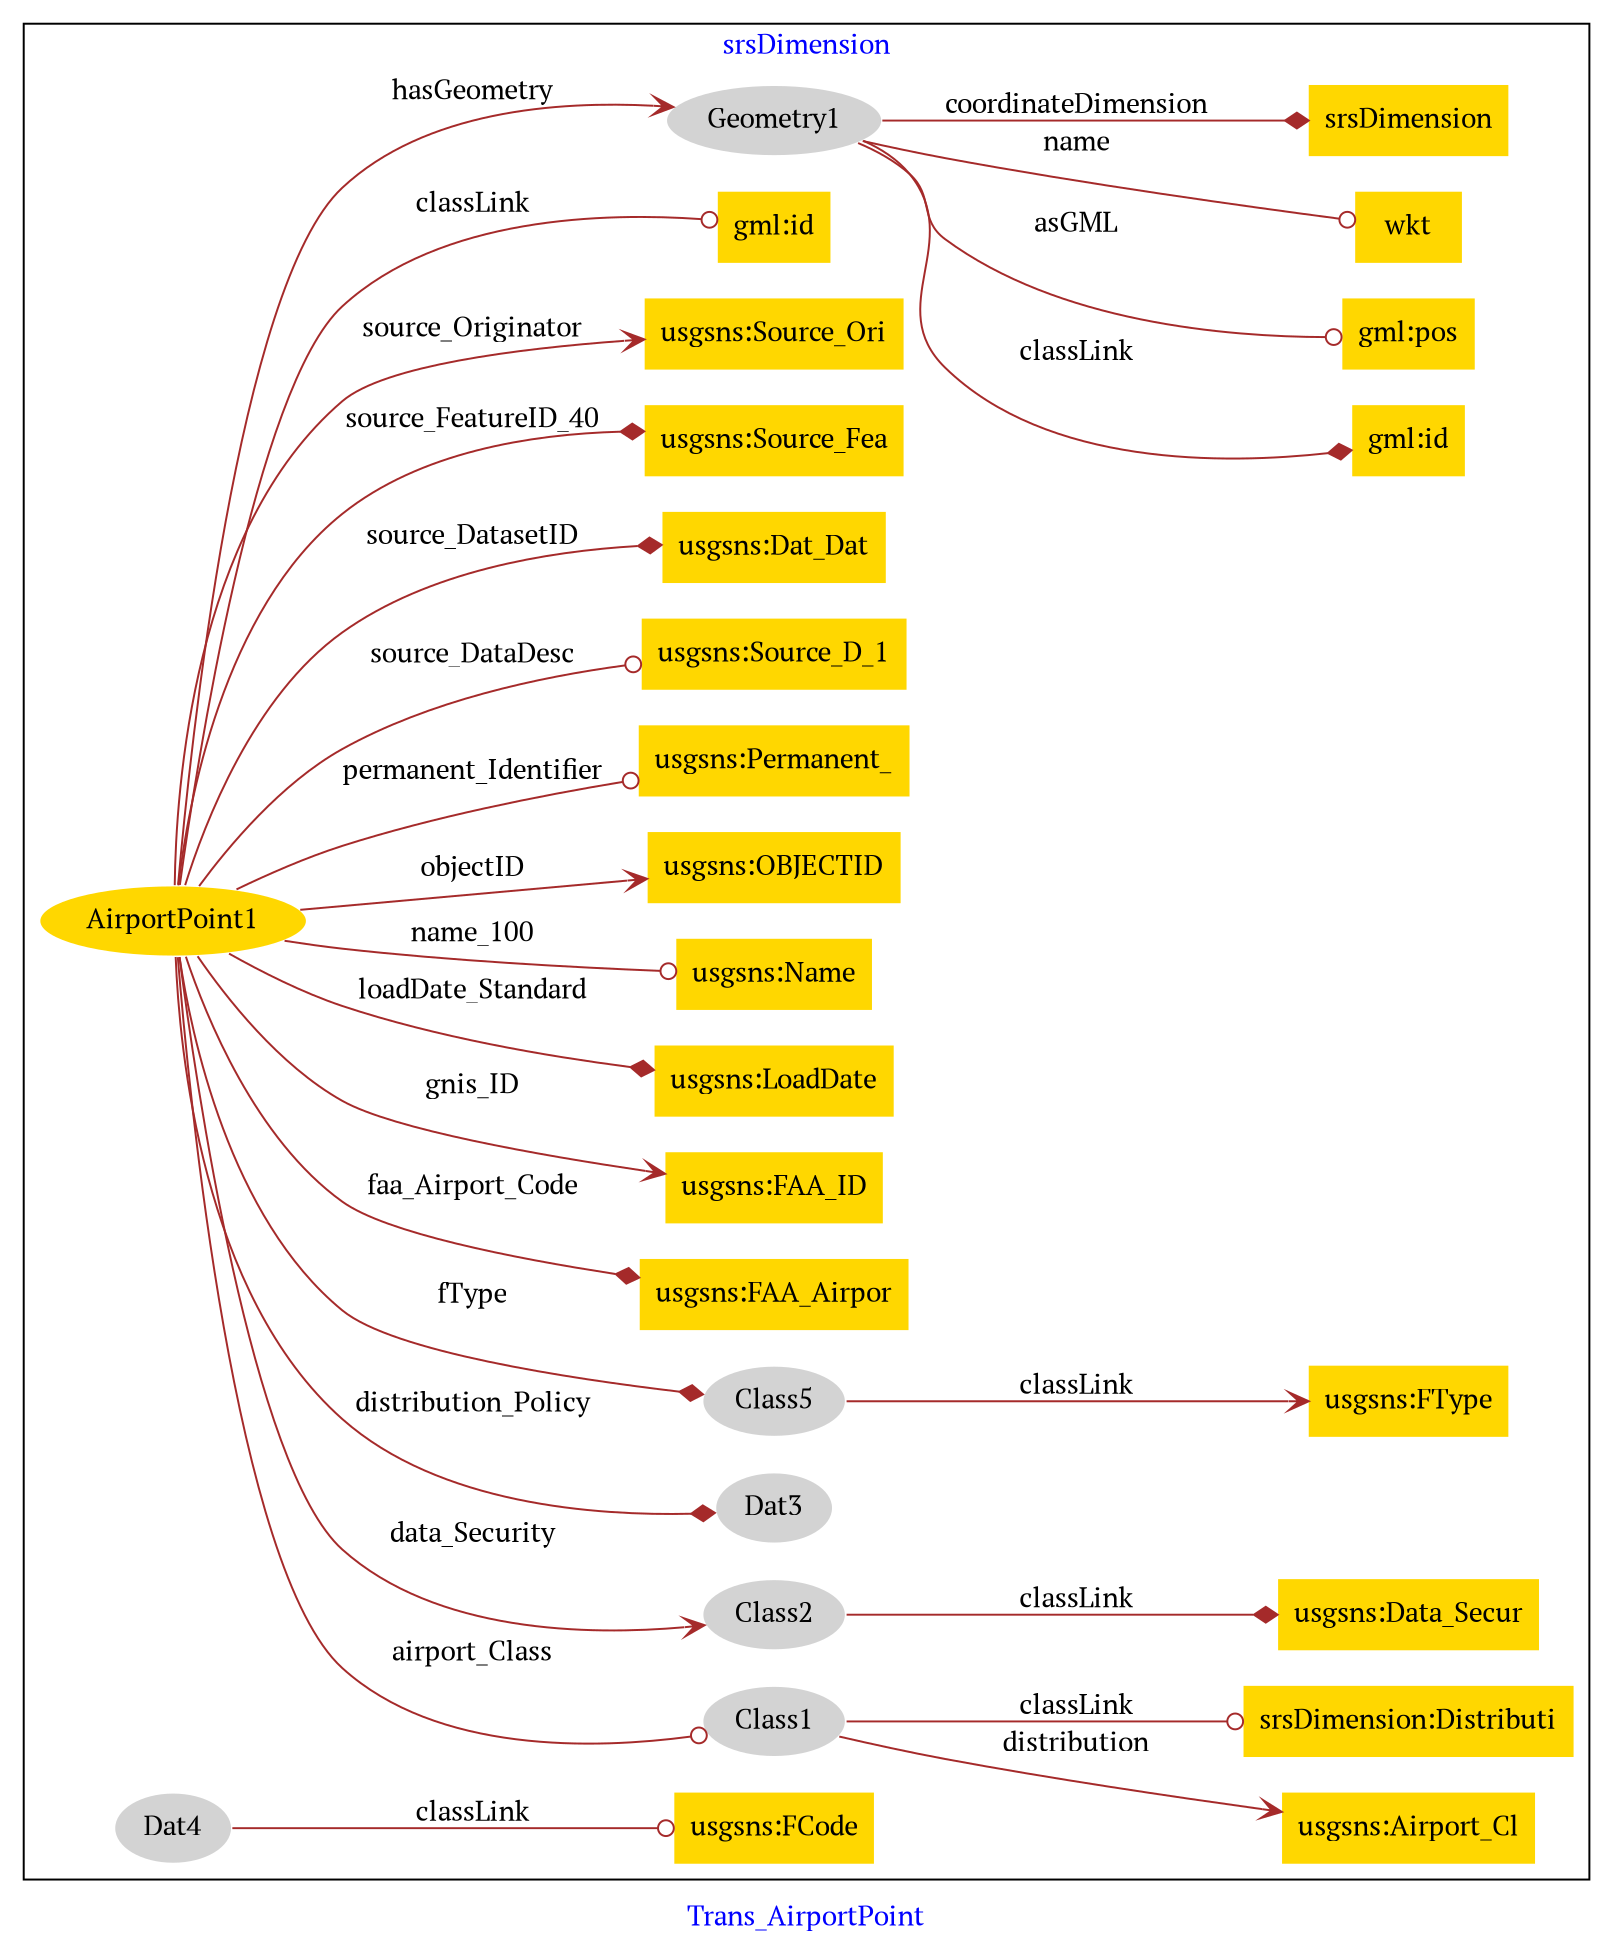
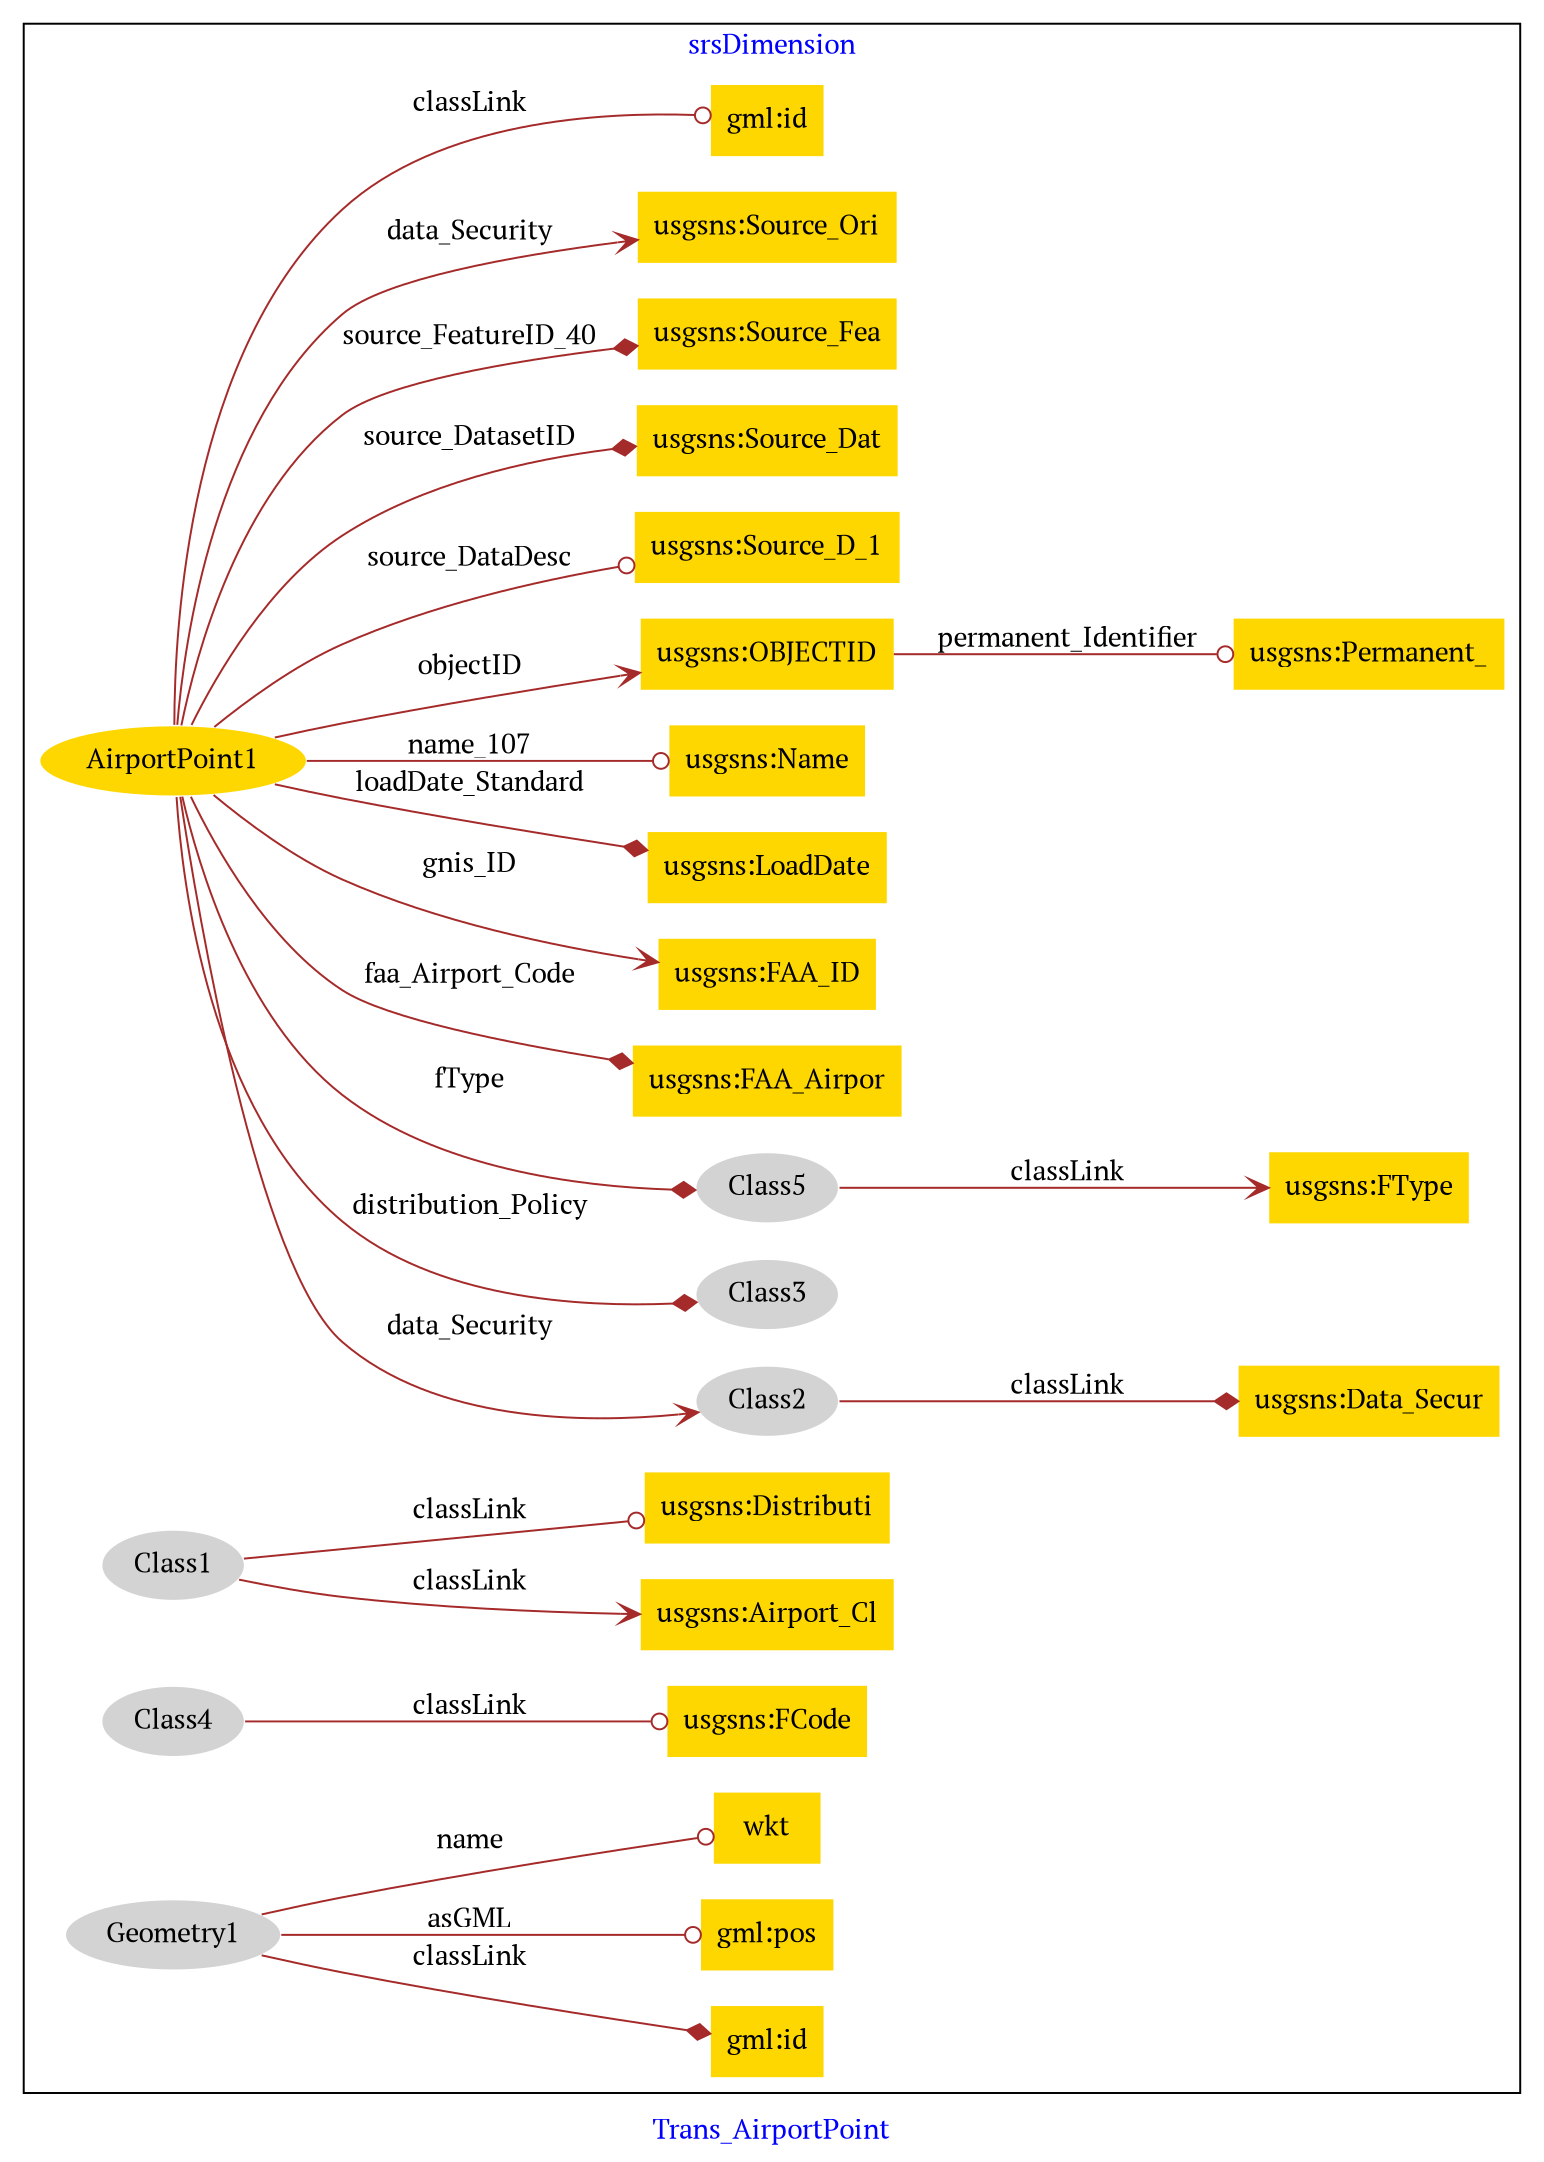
(1409, 121) -> none
(473, 329) -> (470, 232)
(262, 365) -> none
(774, 547) -> (767, 441)
(426, 822) -> (1055, 654)
(473, 934) -> (470, 746)
(264, 1501) -> none
(774, 1508) -> (767, 1295)
(1409, 1721) -> (767, 1508)
(1077, 1744) -> (470, 1582)
(173, 1828) -> (173, 1721)
